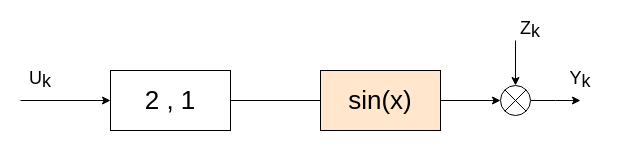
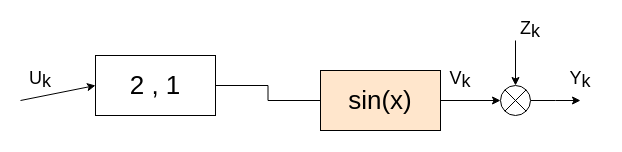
none -> (461, 81)
(171, 101) -> (156, 86)
